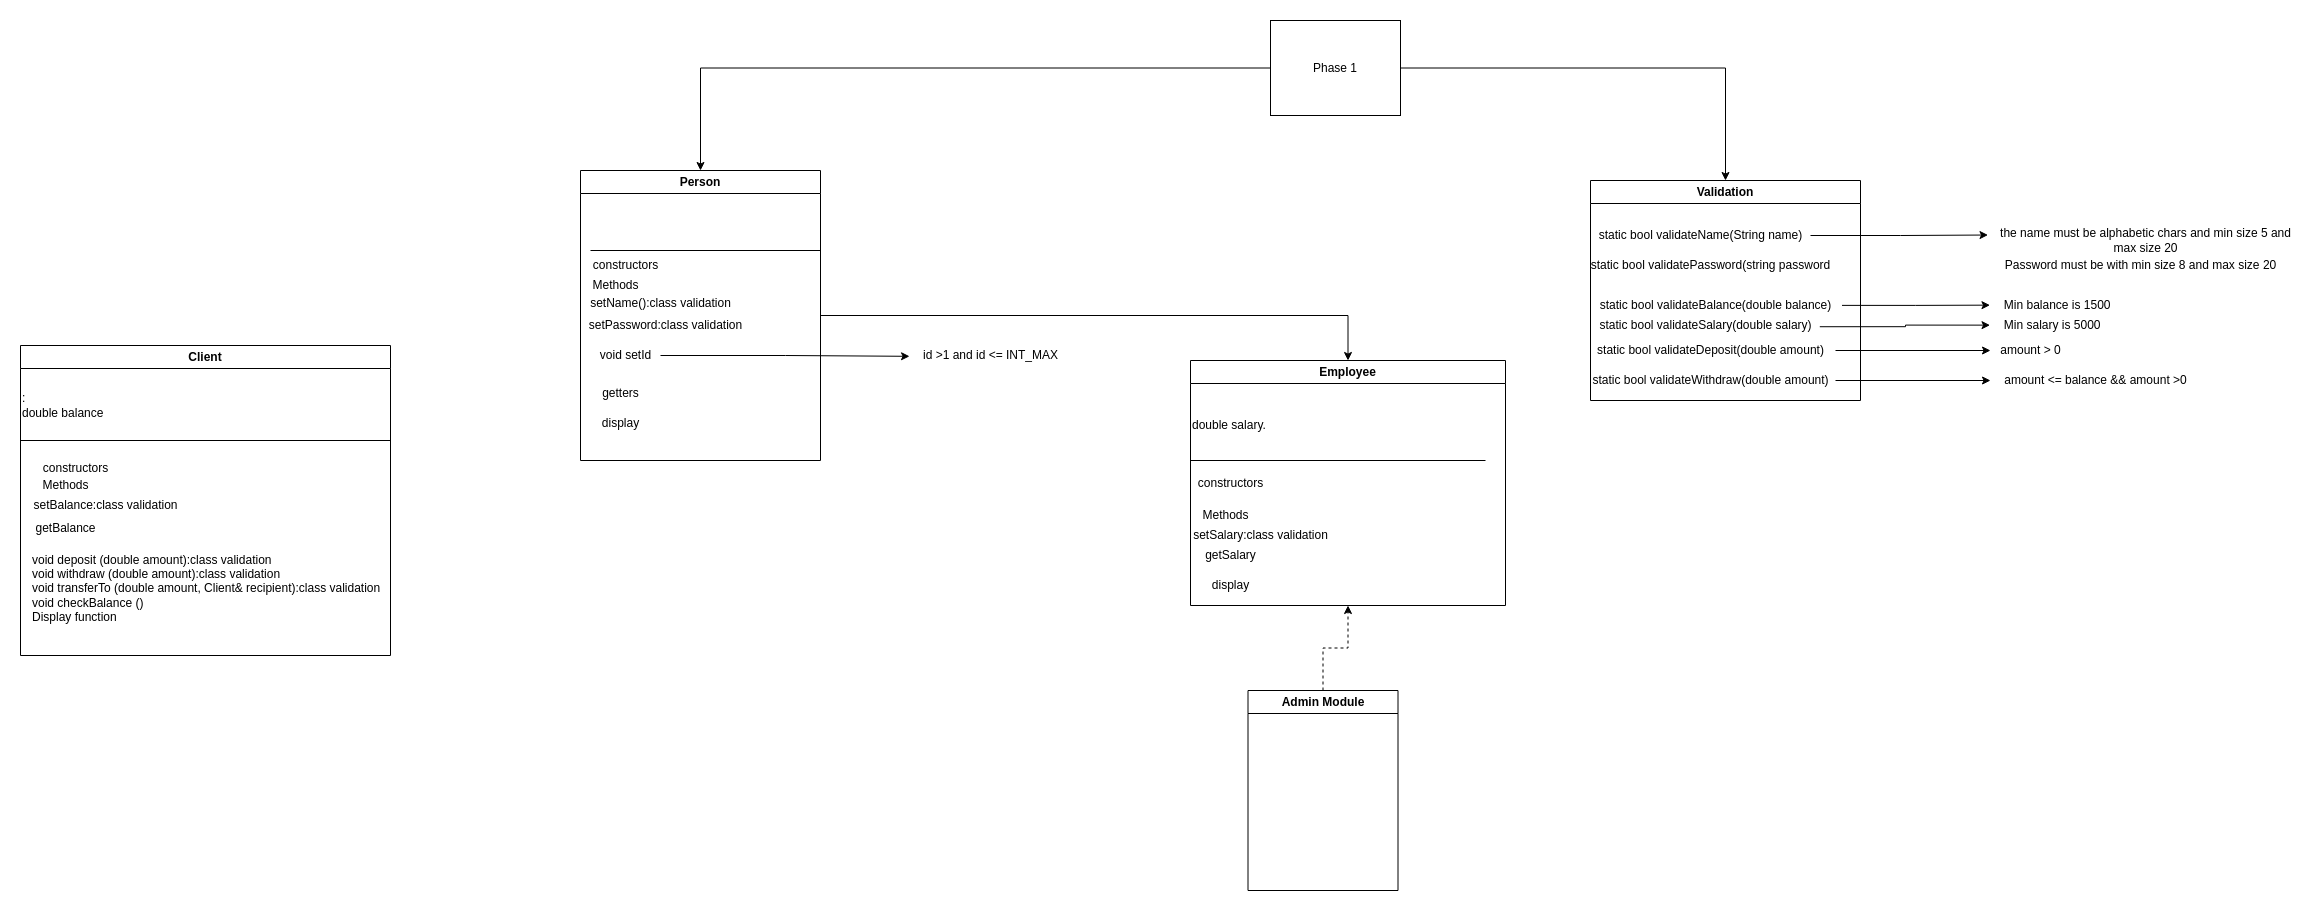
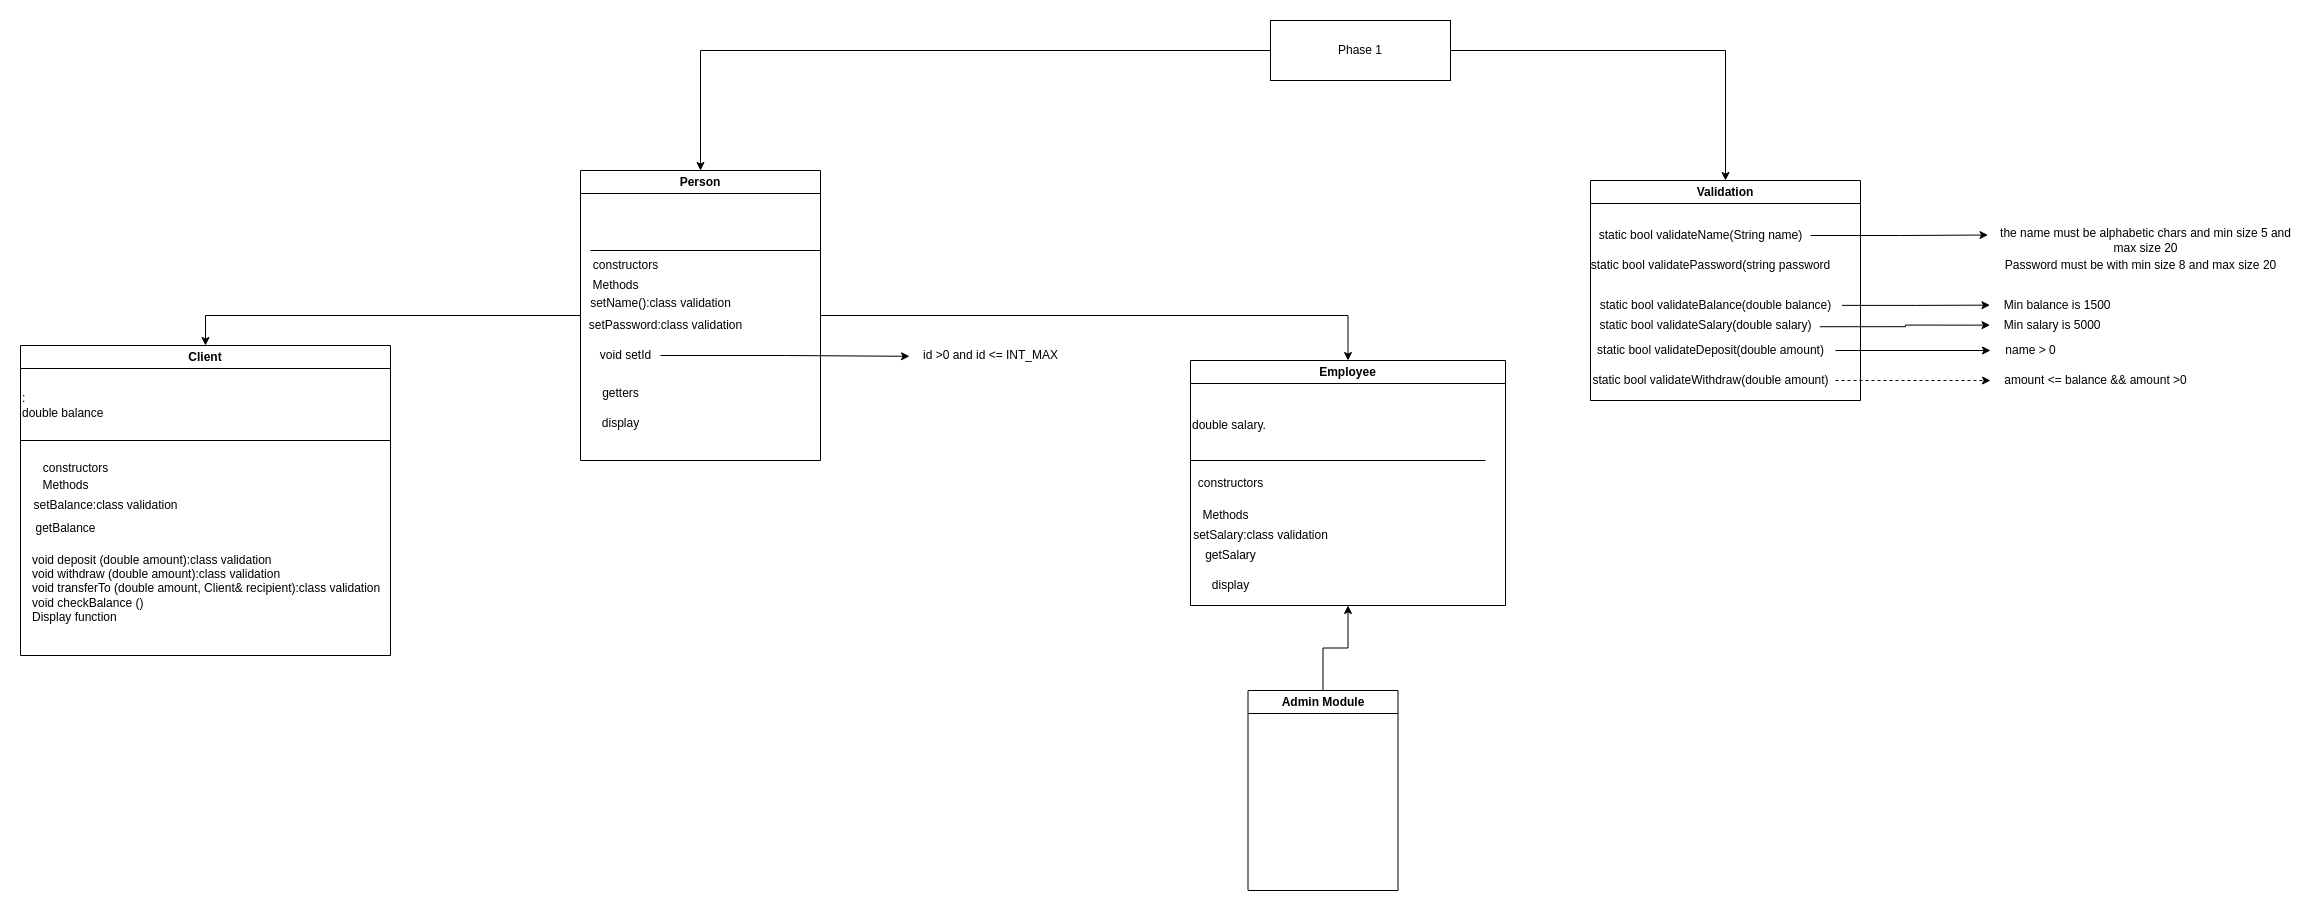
(1336, 68) -> (1361, 51)
none -> (381, 316)
(2031, 351) -> (2031, 351)
(991, 356) -> (991, 356)
(1910, 381) -> (1910, 381)
(1333, 648) -> (1333, 648)
